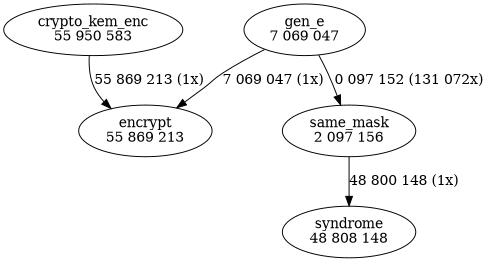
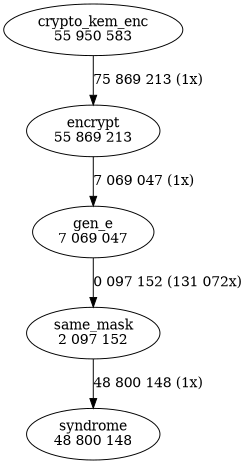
(223, 73) -> (93, 176)
(149, 80) -> (148, 80)
(349, 131) -> (93, 333)
(349, 232) -> (93, 434)
